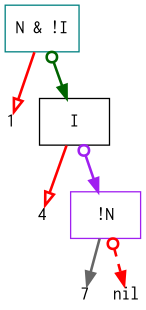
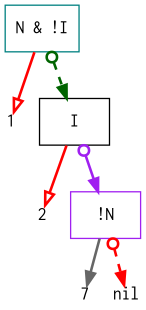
(58, 74) -> (58, 74)
(42, 215) -> (42, 215)
